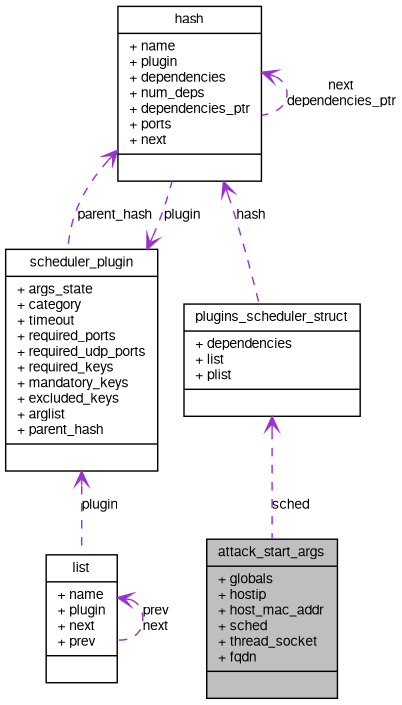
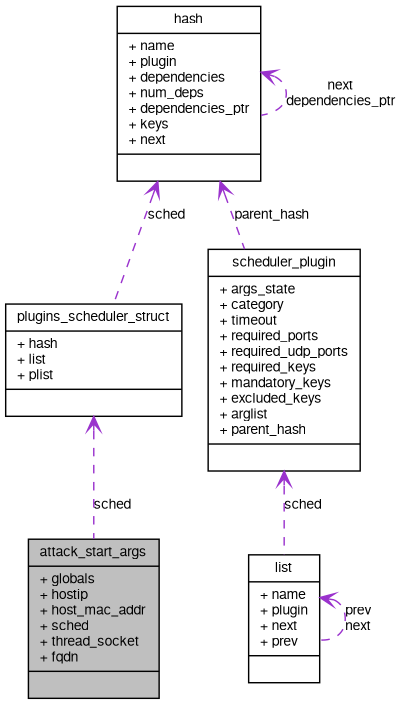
(151, 124) -> (149, 124)
(164, 209) -> none
(251, 215) -> (167, 215)
(244, 344) -> (38, 344)
(100, 505) -> (303, 505)
